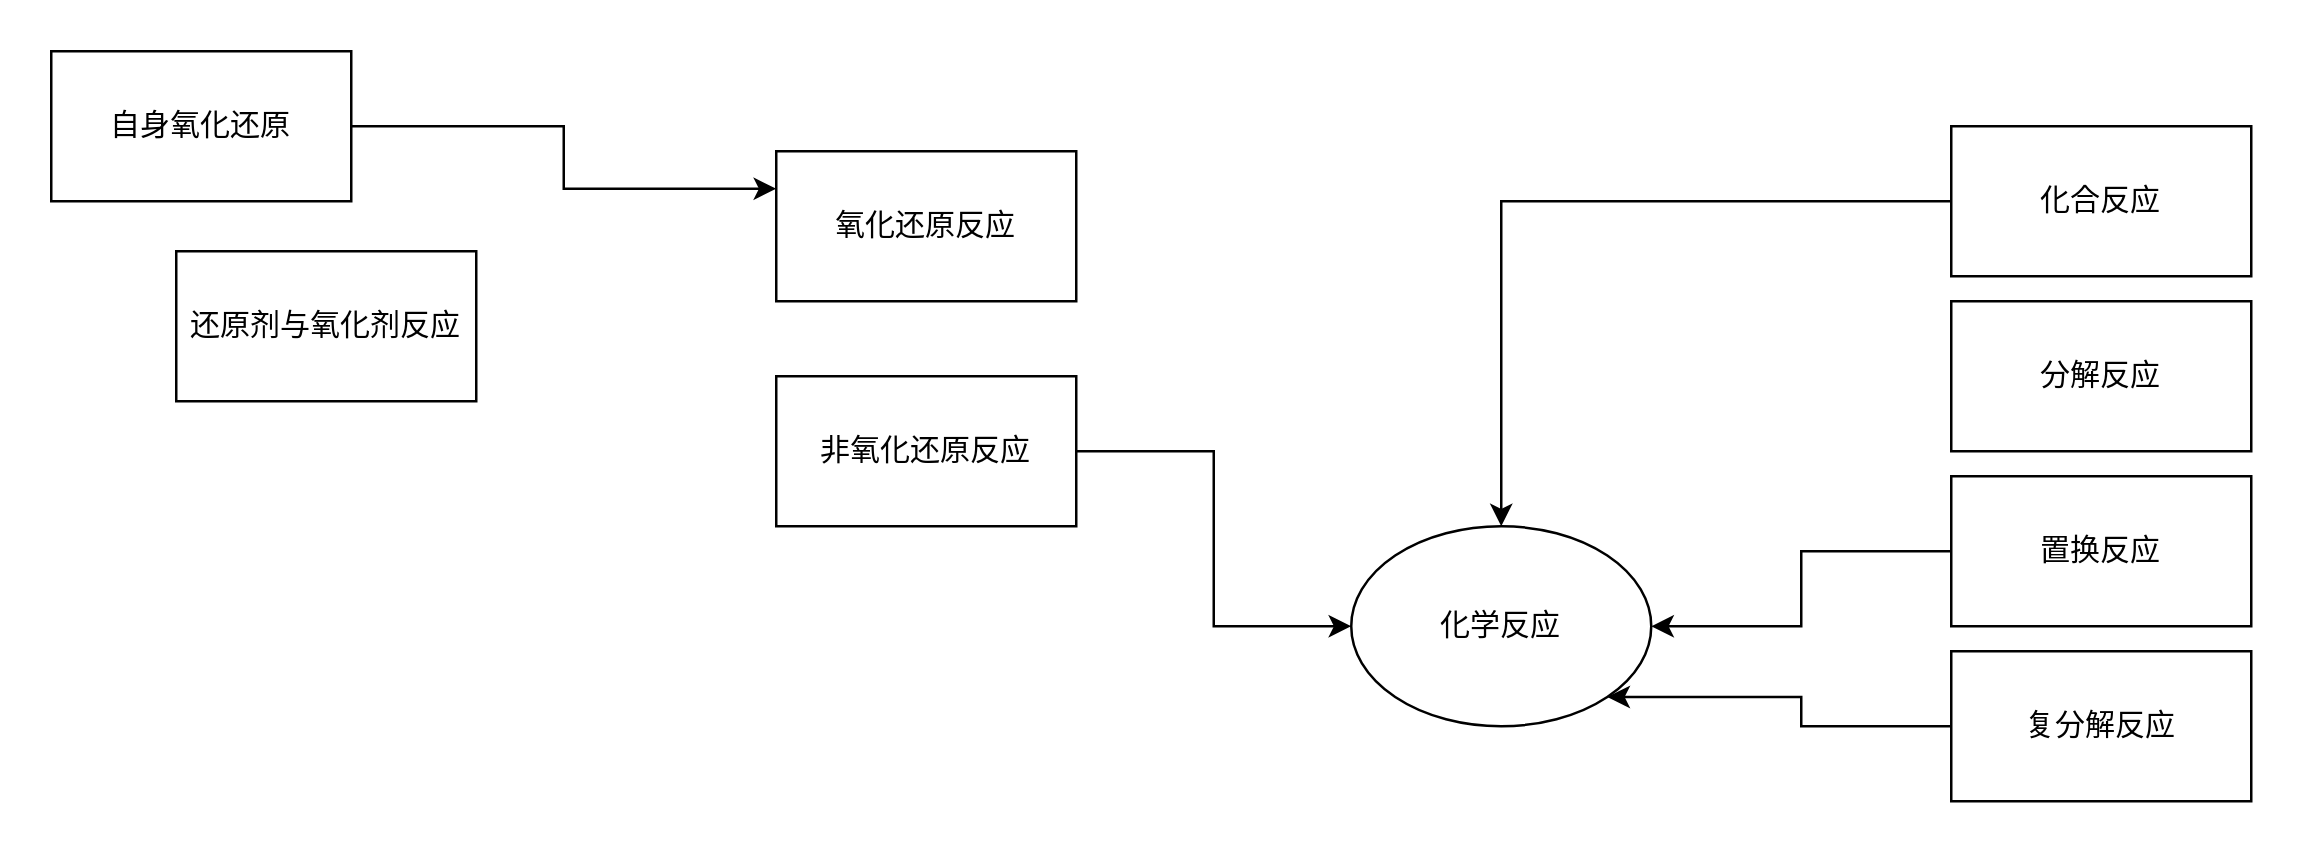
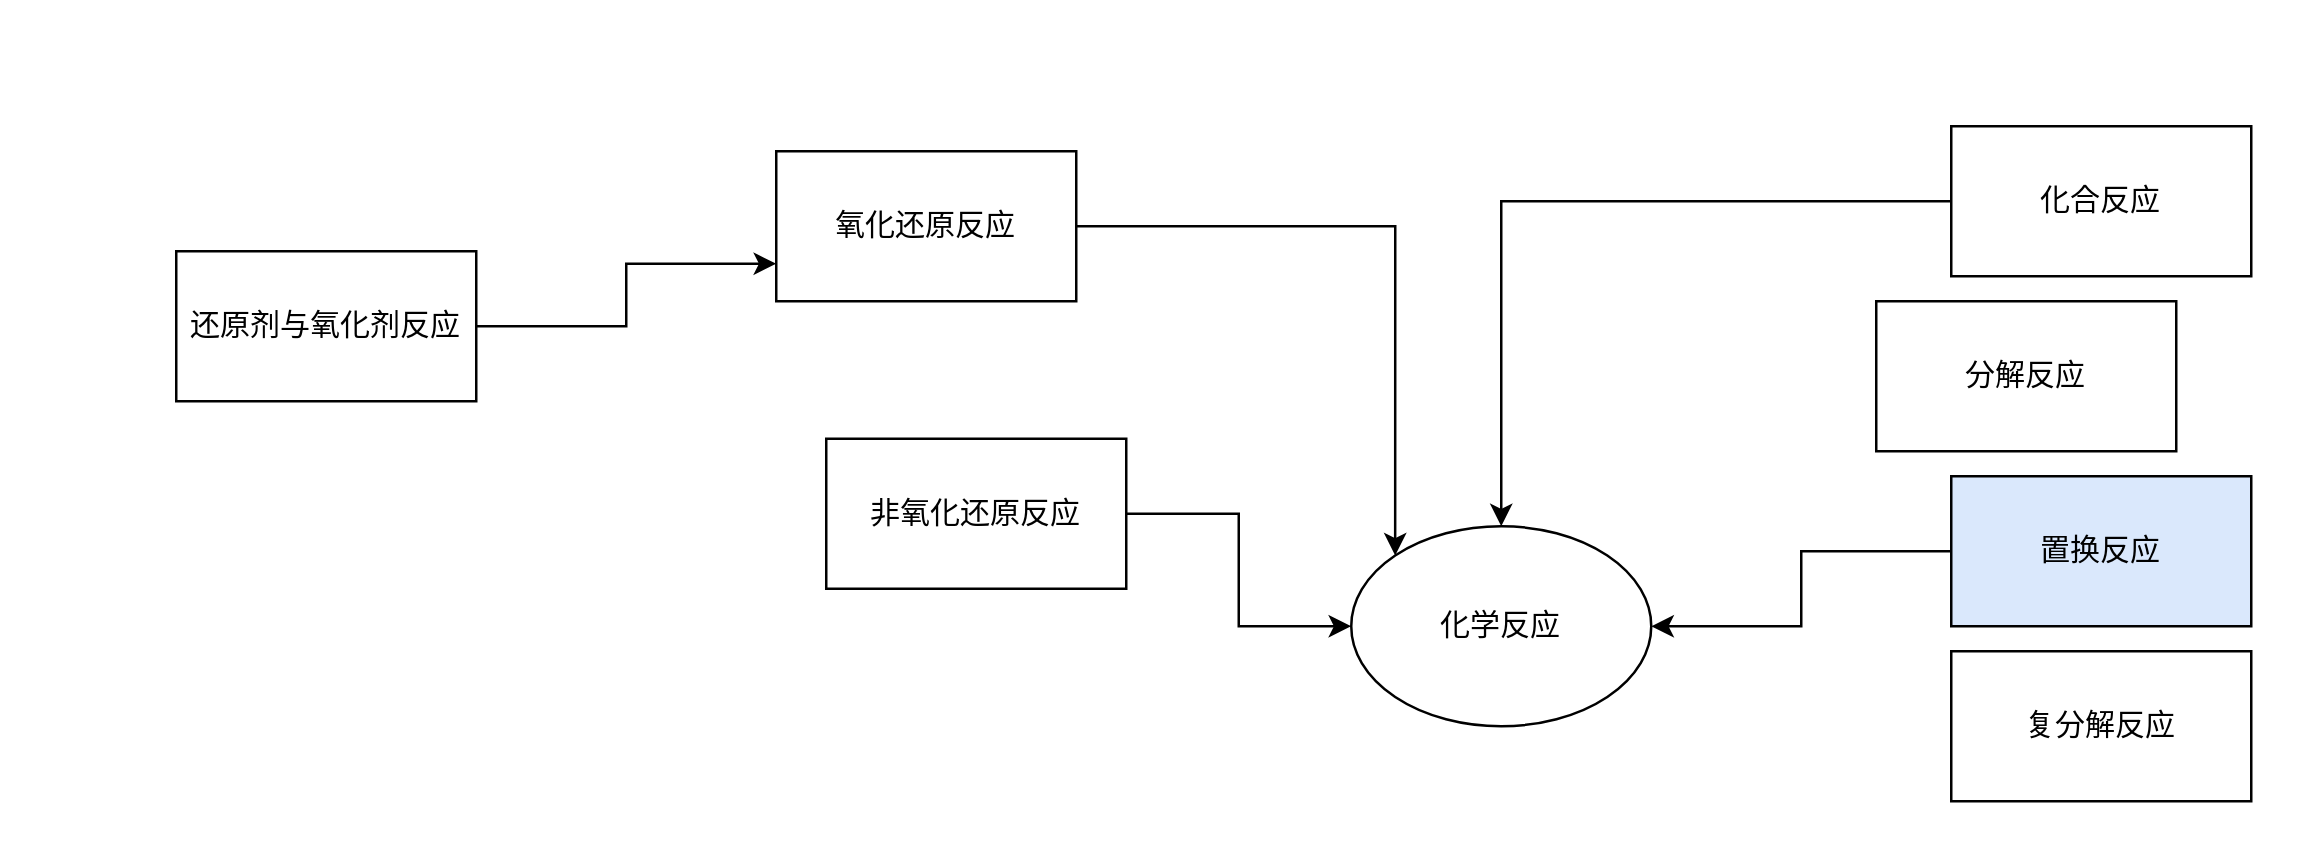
(201, 126) -> none
(564, 149) -> none
none -> (1392, 226)
none -> (626, 303)
(2101, 376) -> (2026, 376)
(926, 451) -> (976, 514)
(2101, 551) -> (2101, 551)
(1801, 698) -> none
